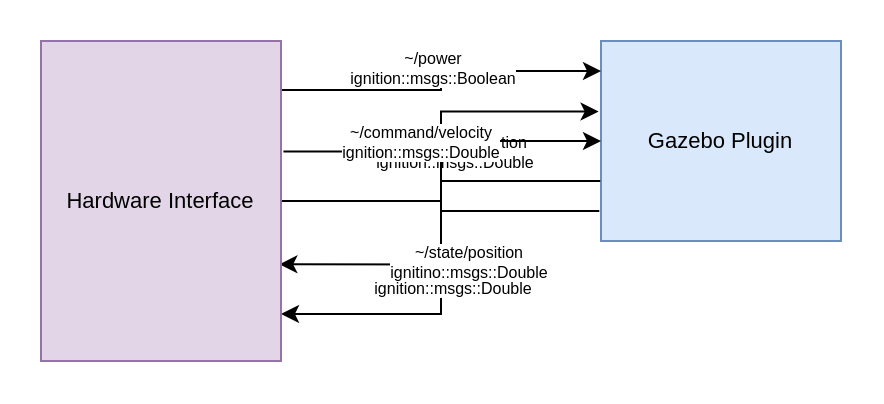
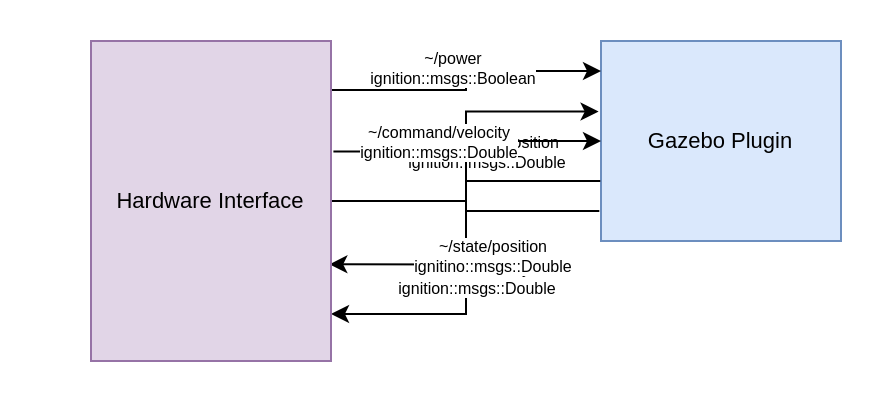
(161, 201) -> (211, 201)
